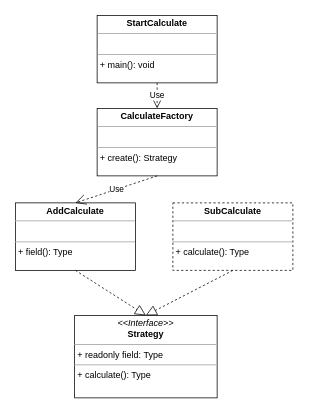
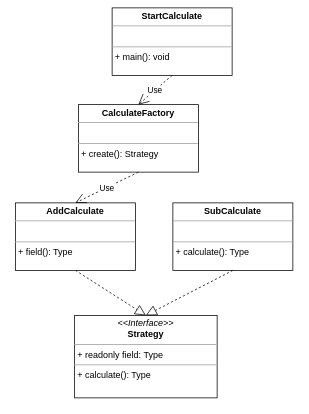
(157, 49) -> (172, 42)
(157, 142) -> (138, 138)
(233, 237) -> (233, 237)
